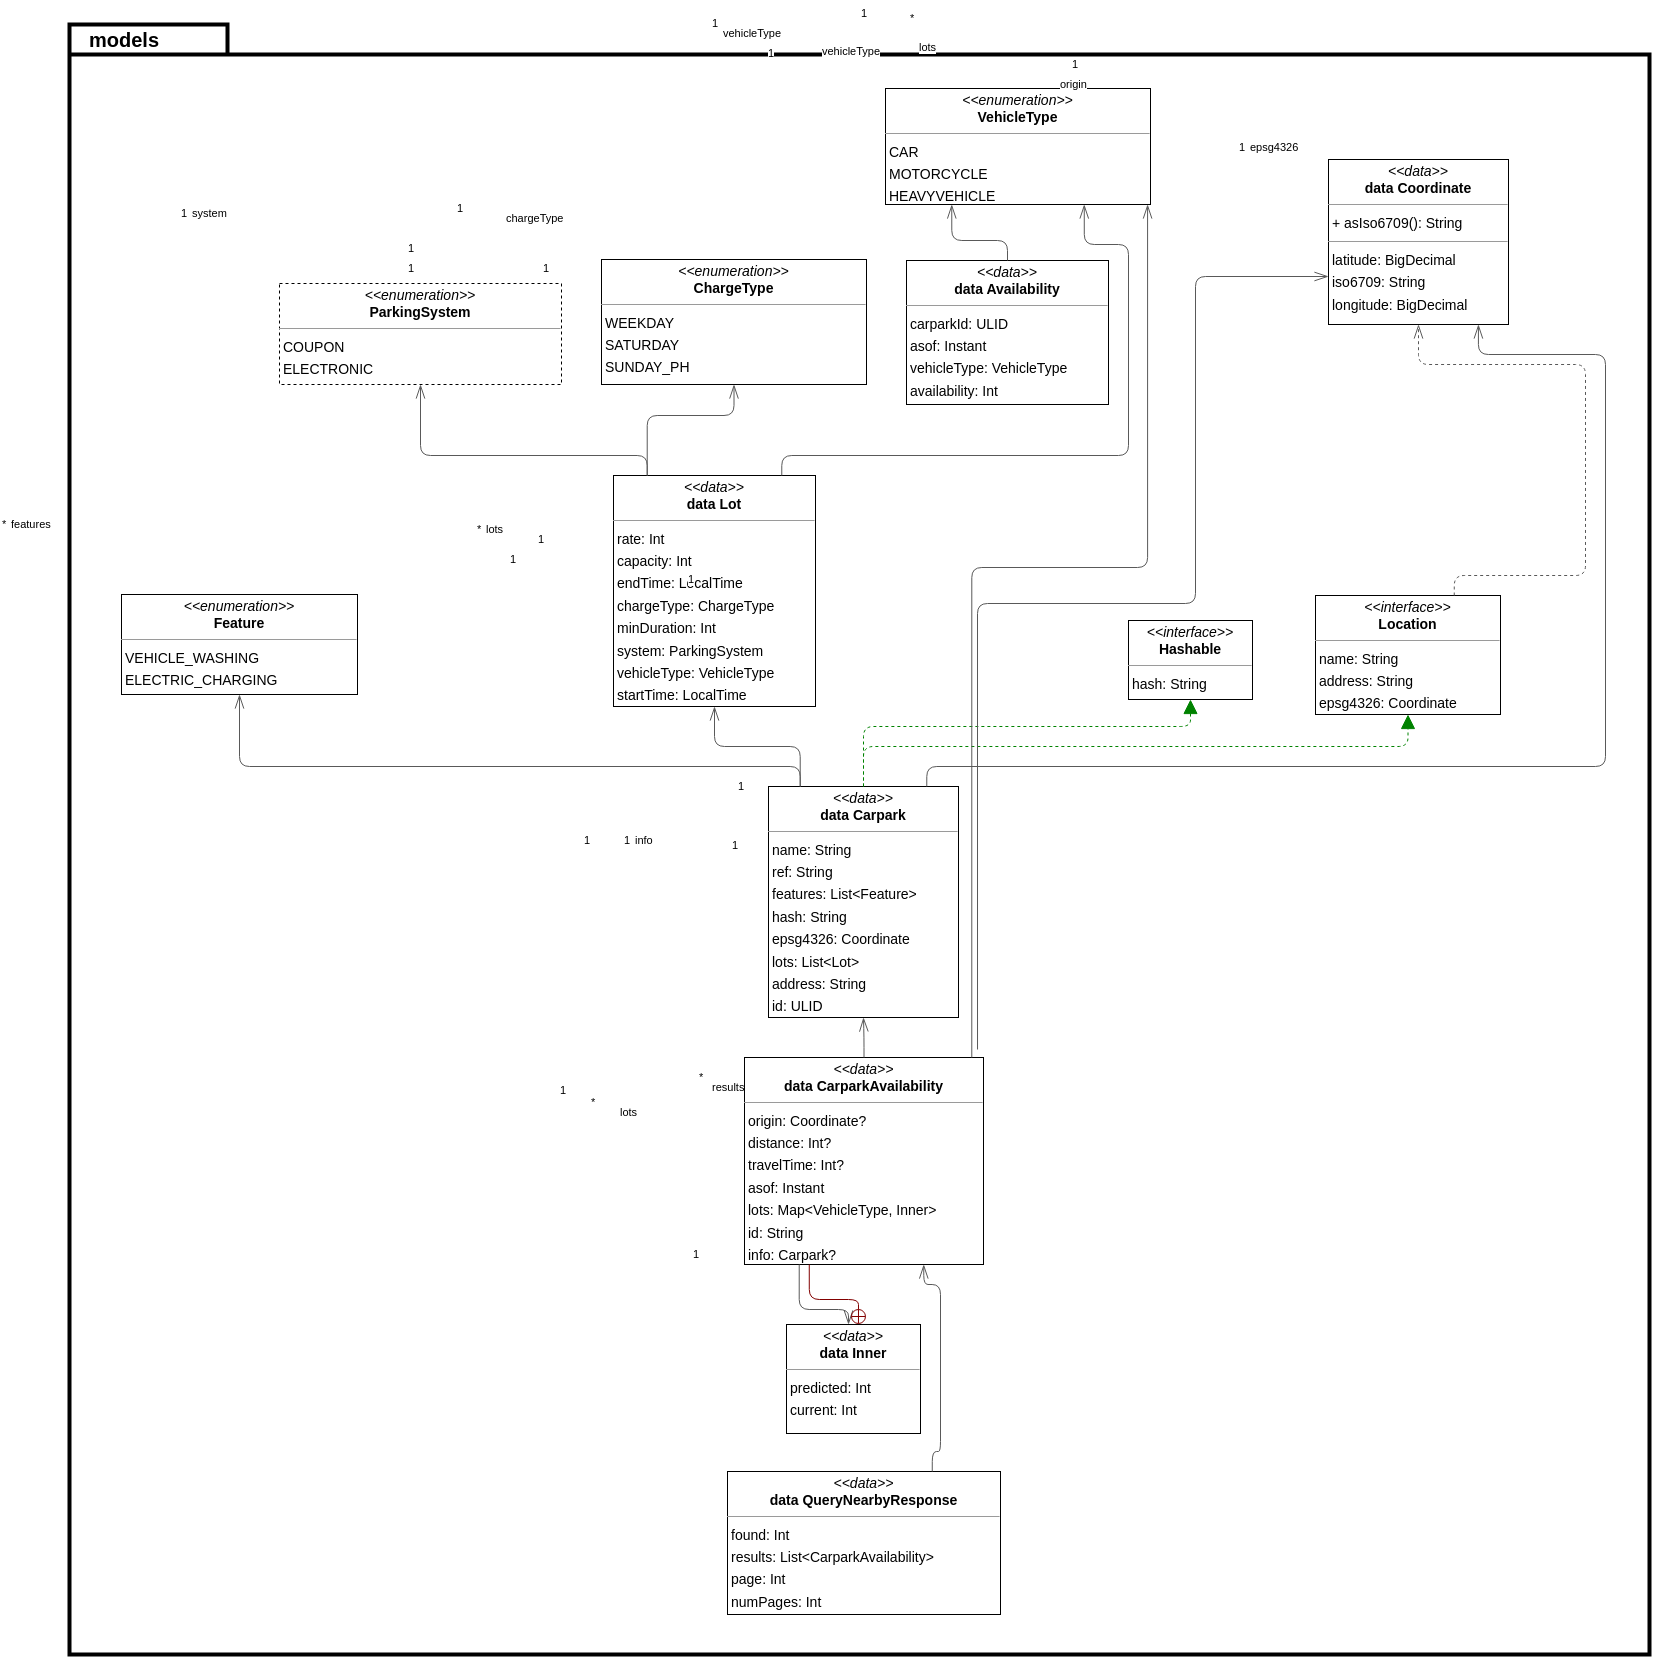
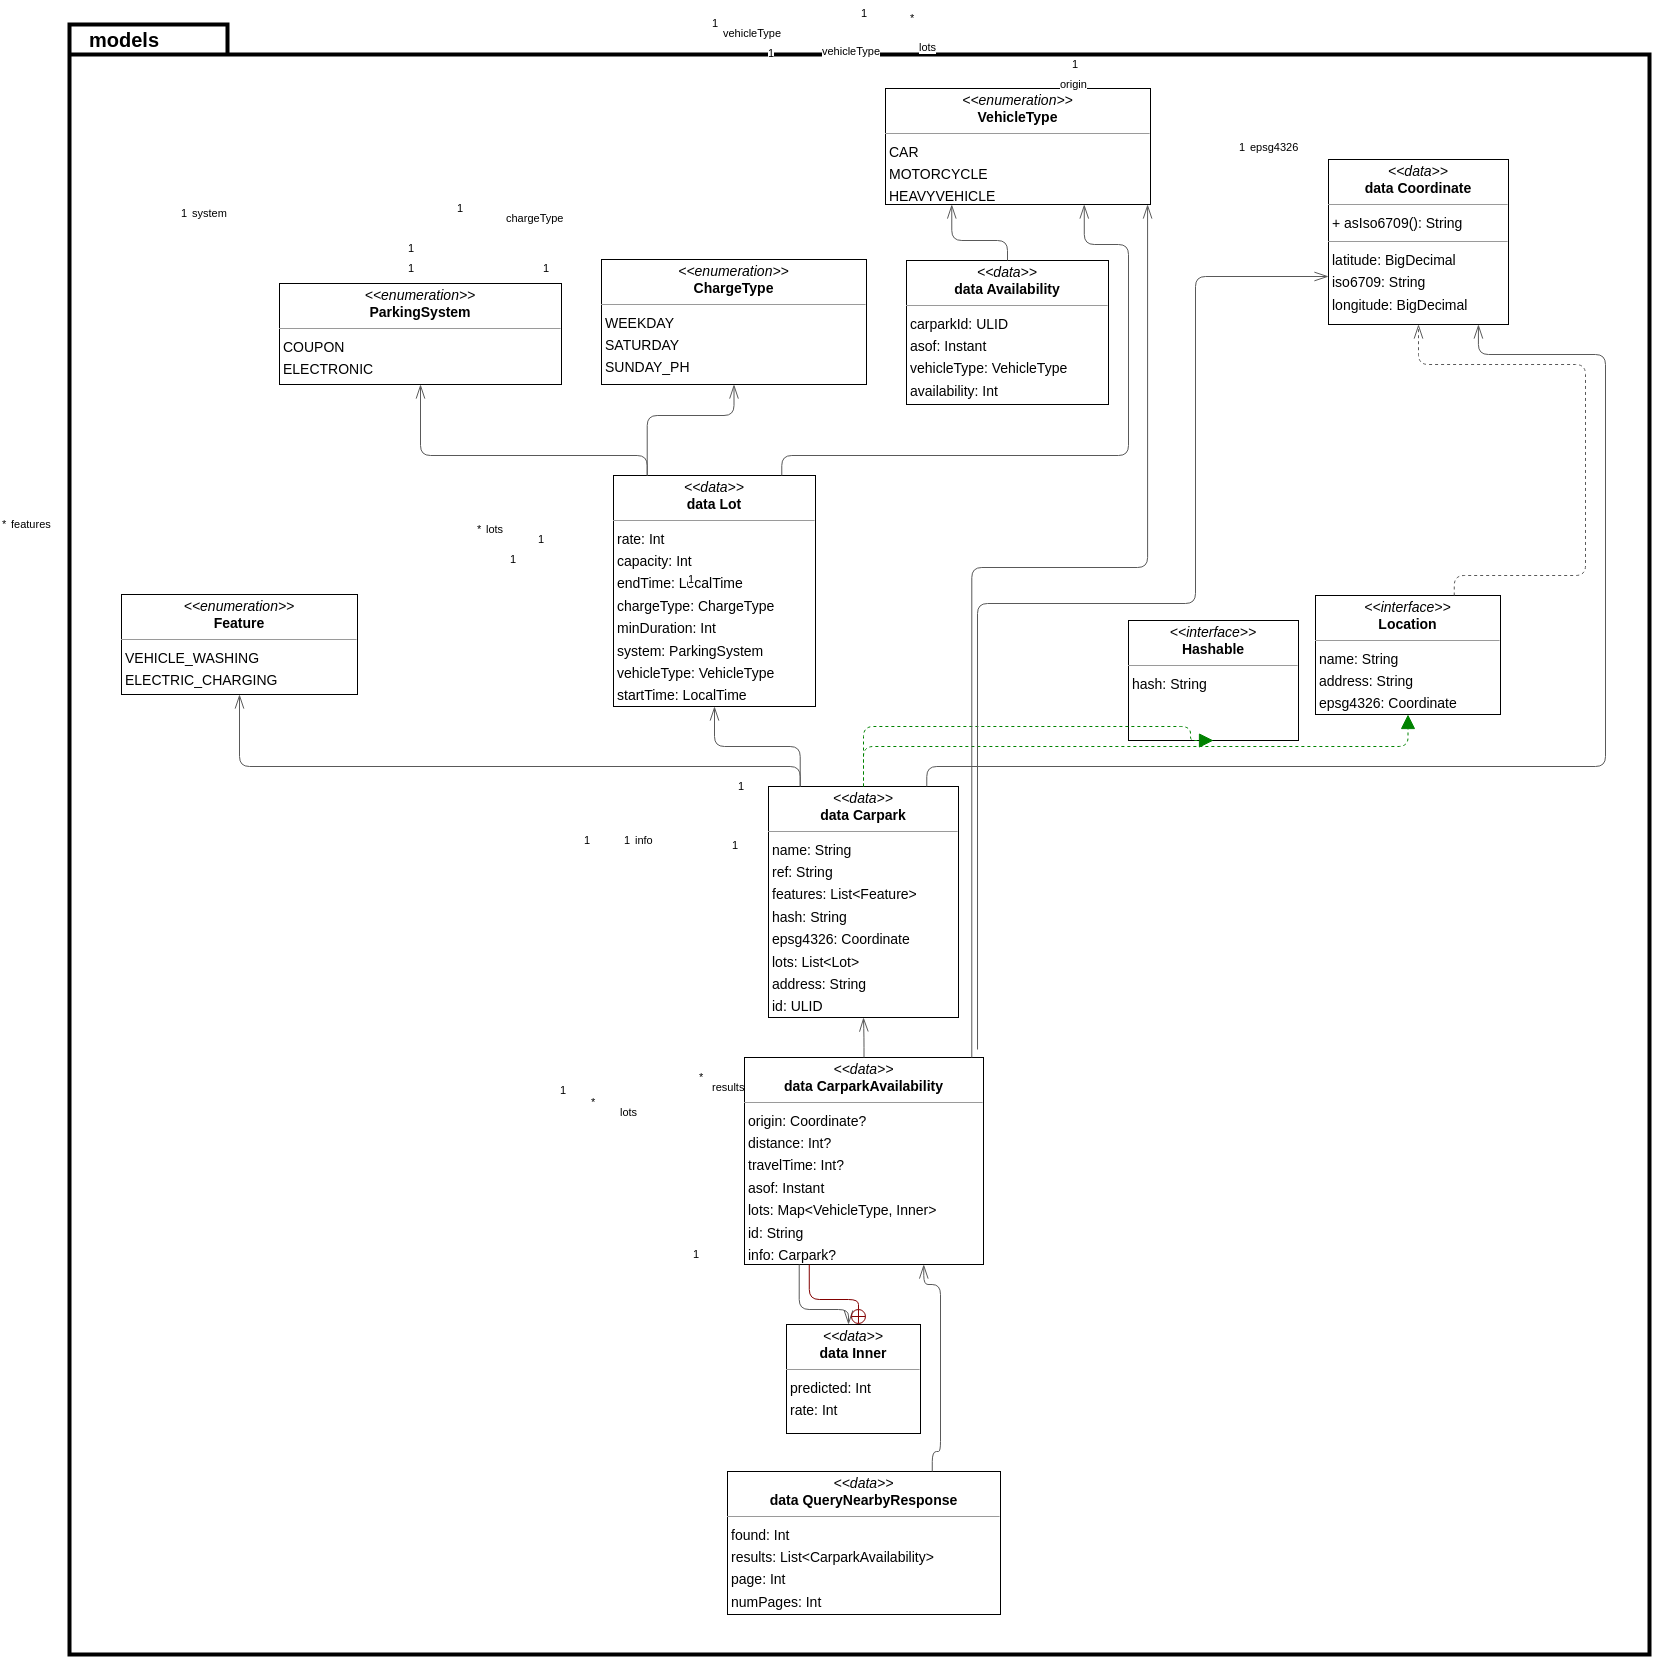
(421, 334) -> (421, 334)
(1191, 660) -> (1214, 681)
(836, 1358) -> (836, 1358)
